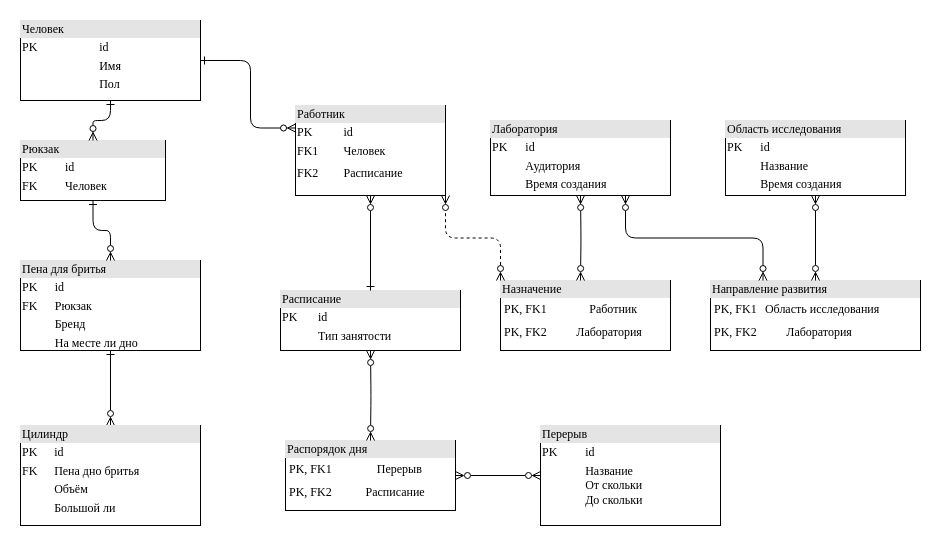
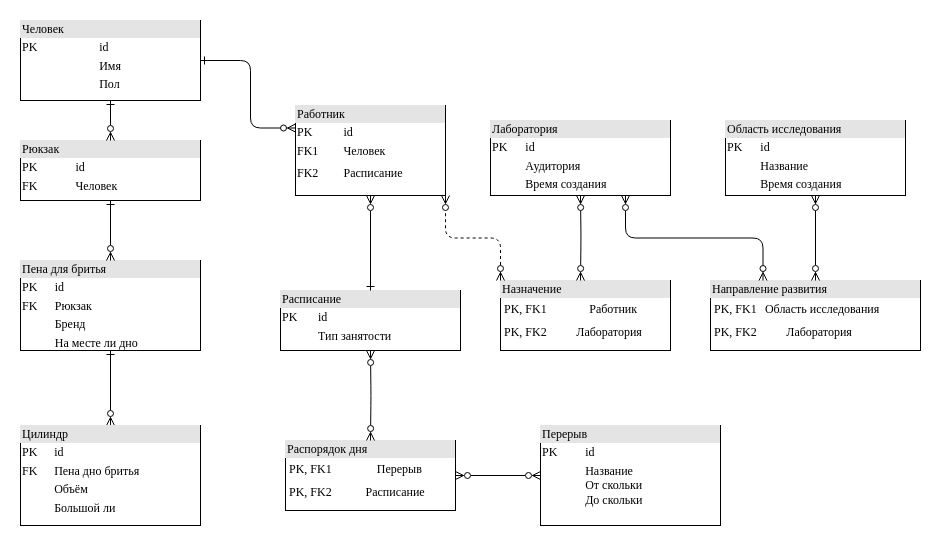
(93, 171) -> (111, 171)
